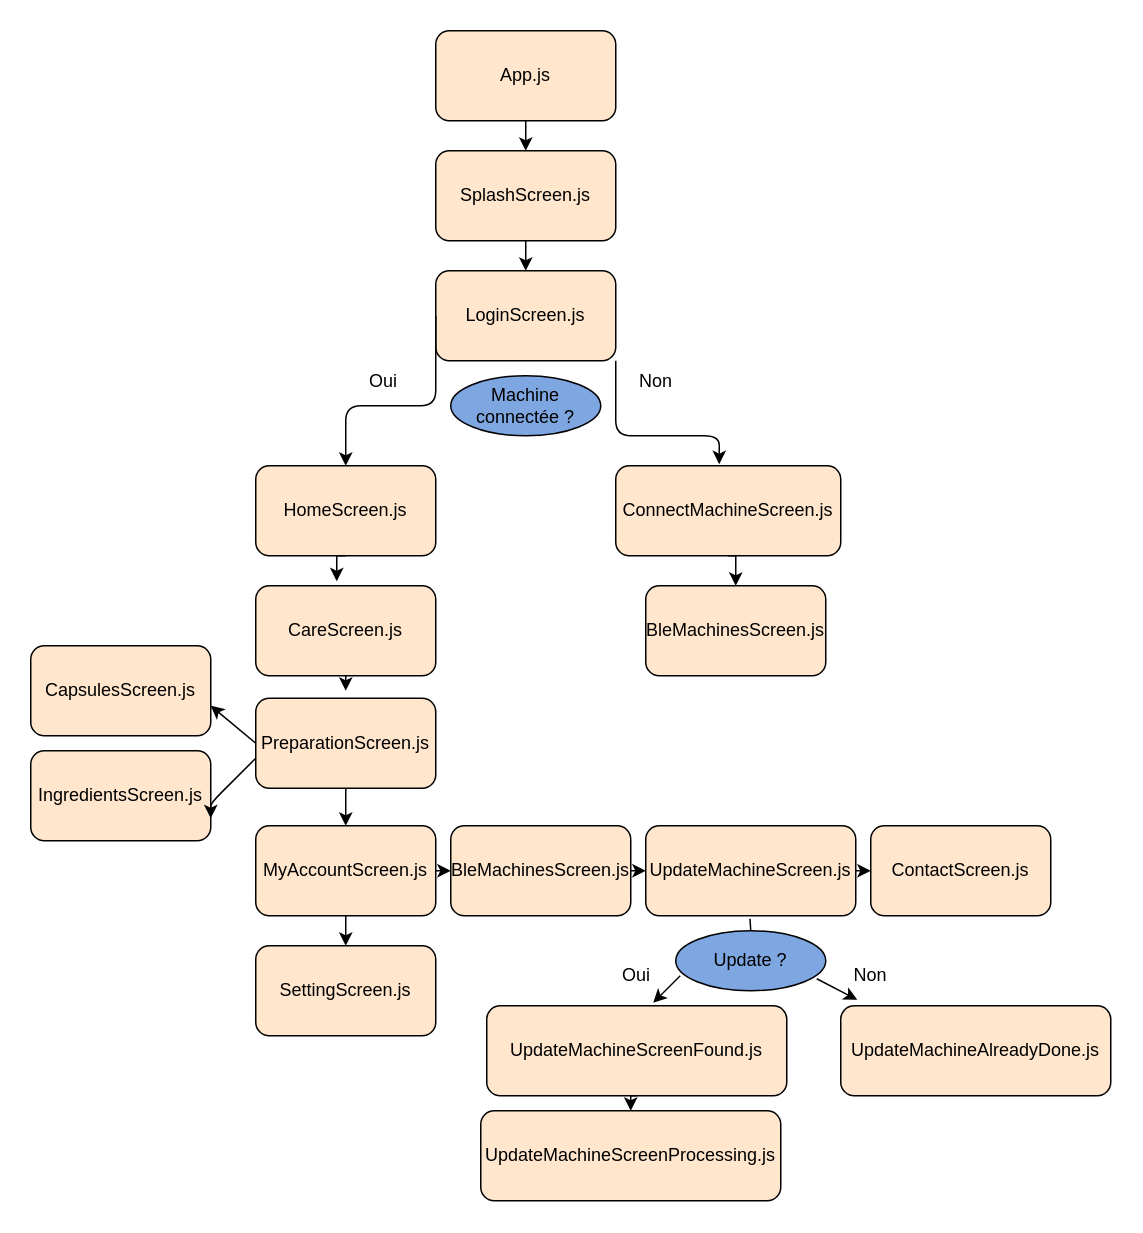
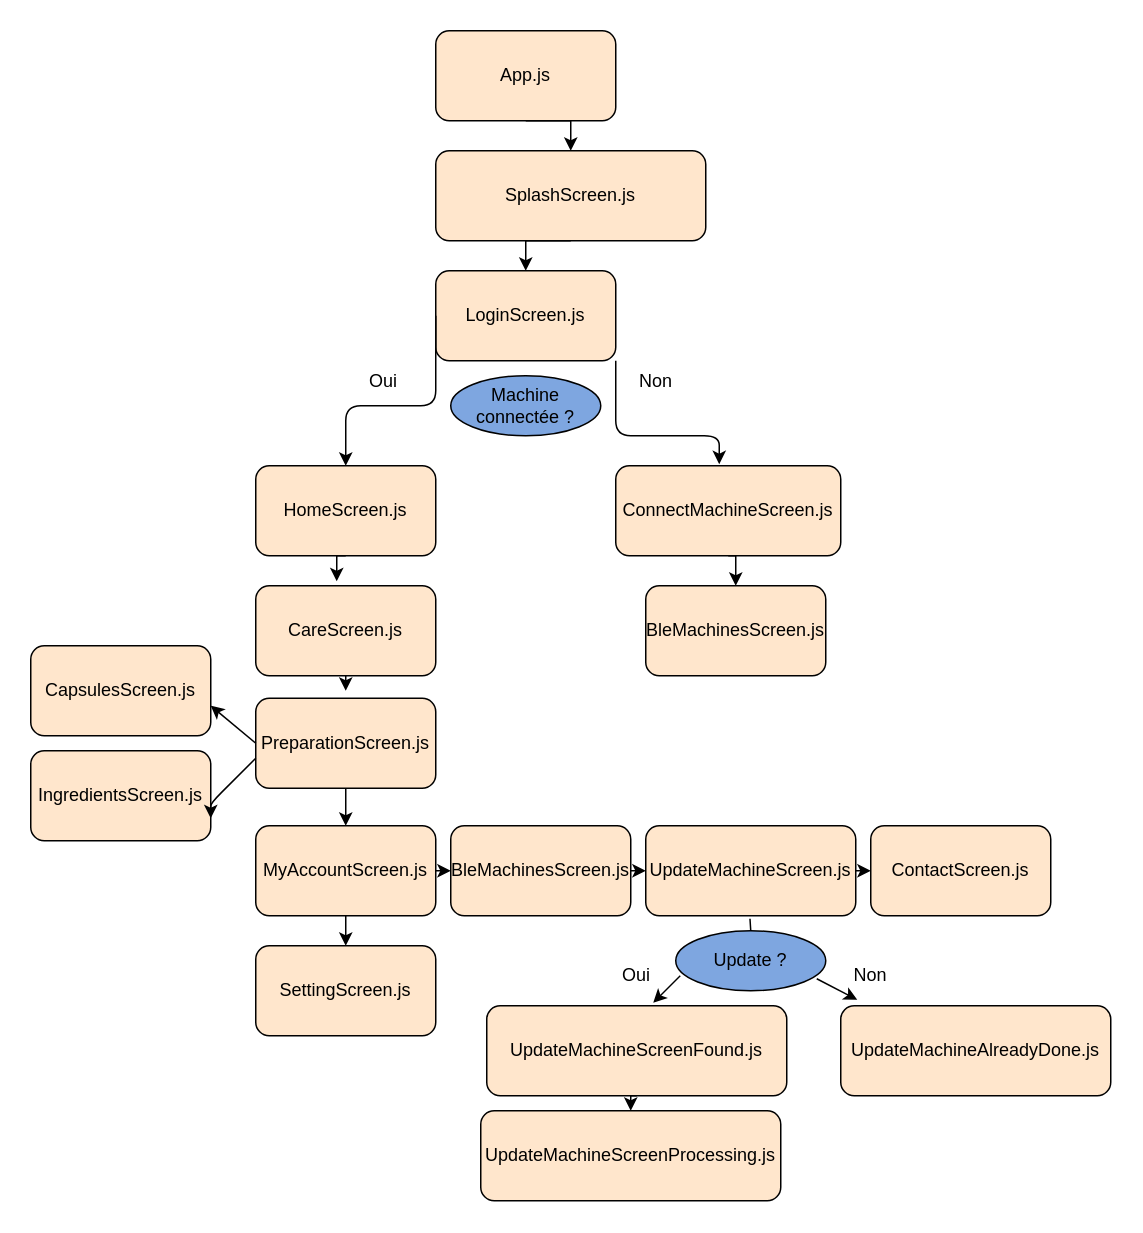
(526, 196) -> (571, 196)
